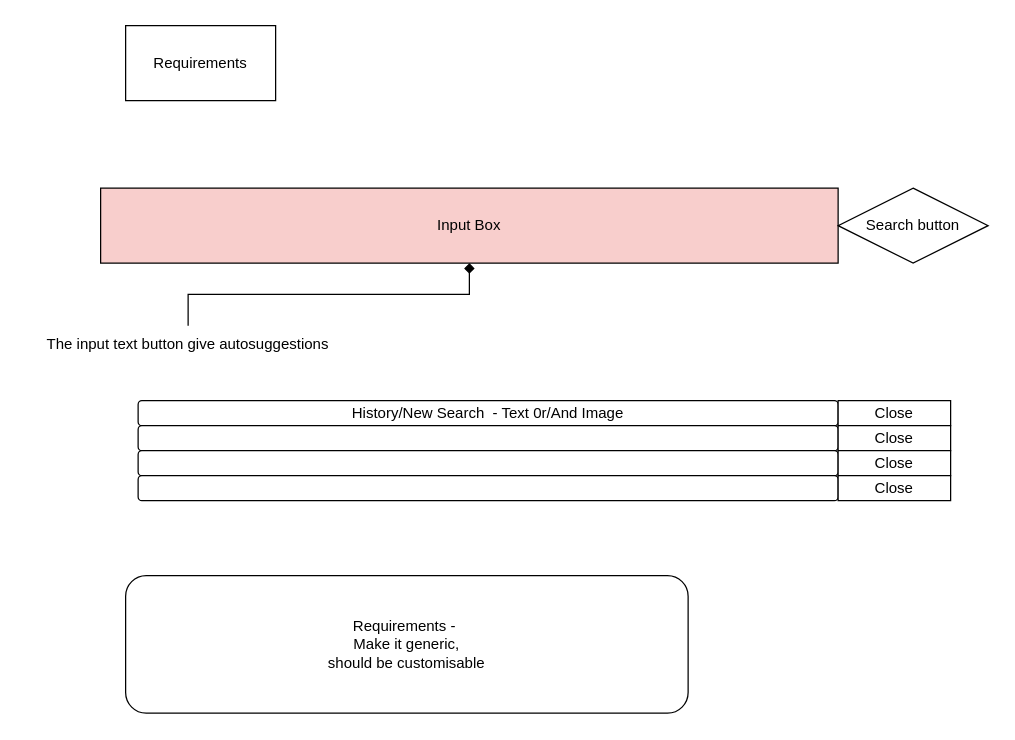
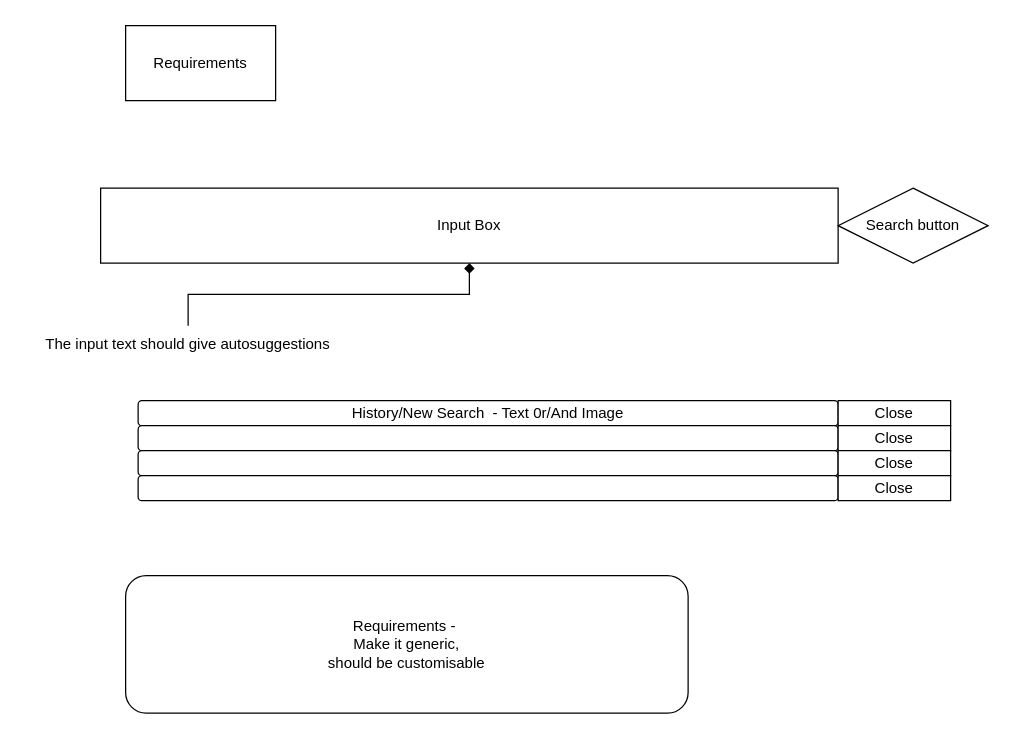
(469, 226) -> (469, 226)
(188, 344) -> (188, 344)
